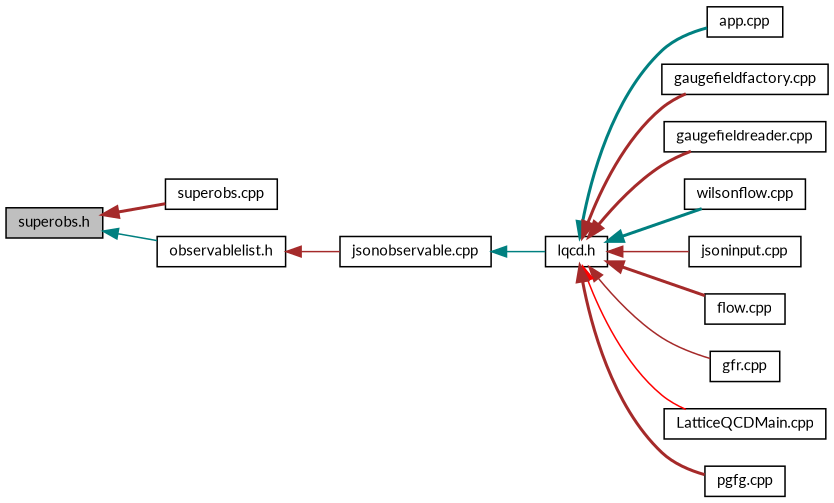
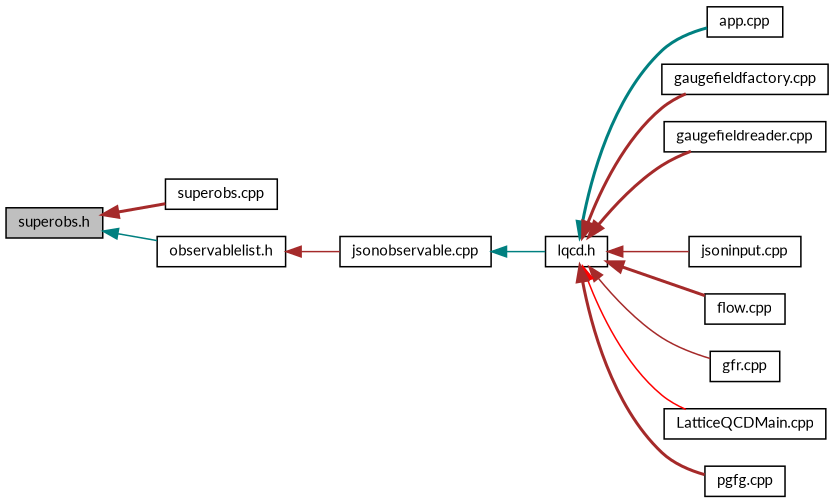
(745, 194) -> none
